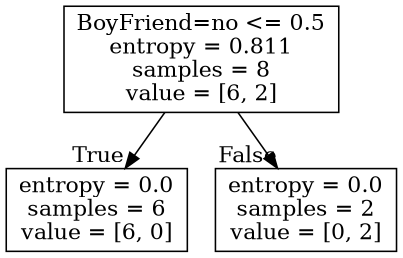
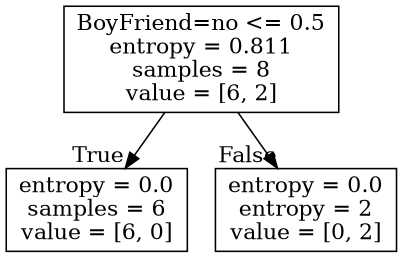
(306, 210) -> (306, 210)
